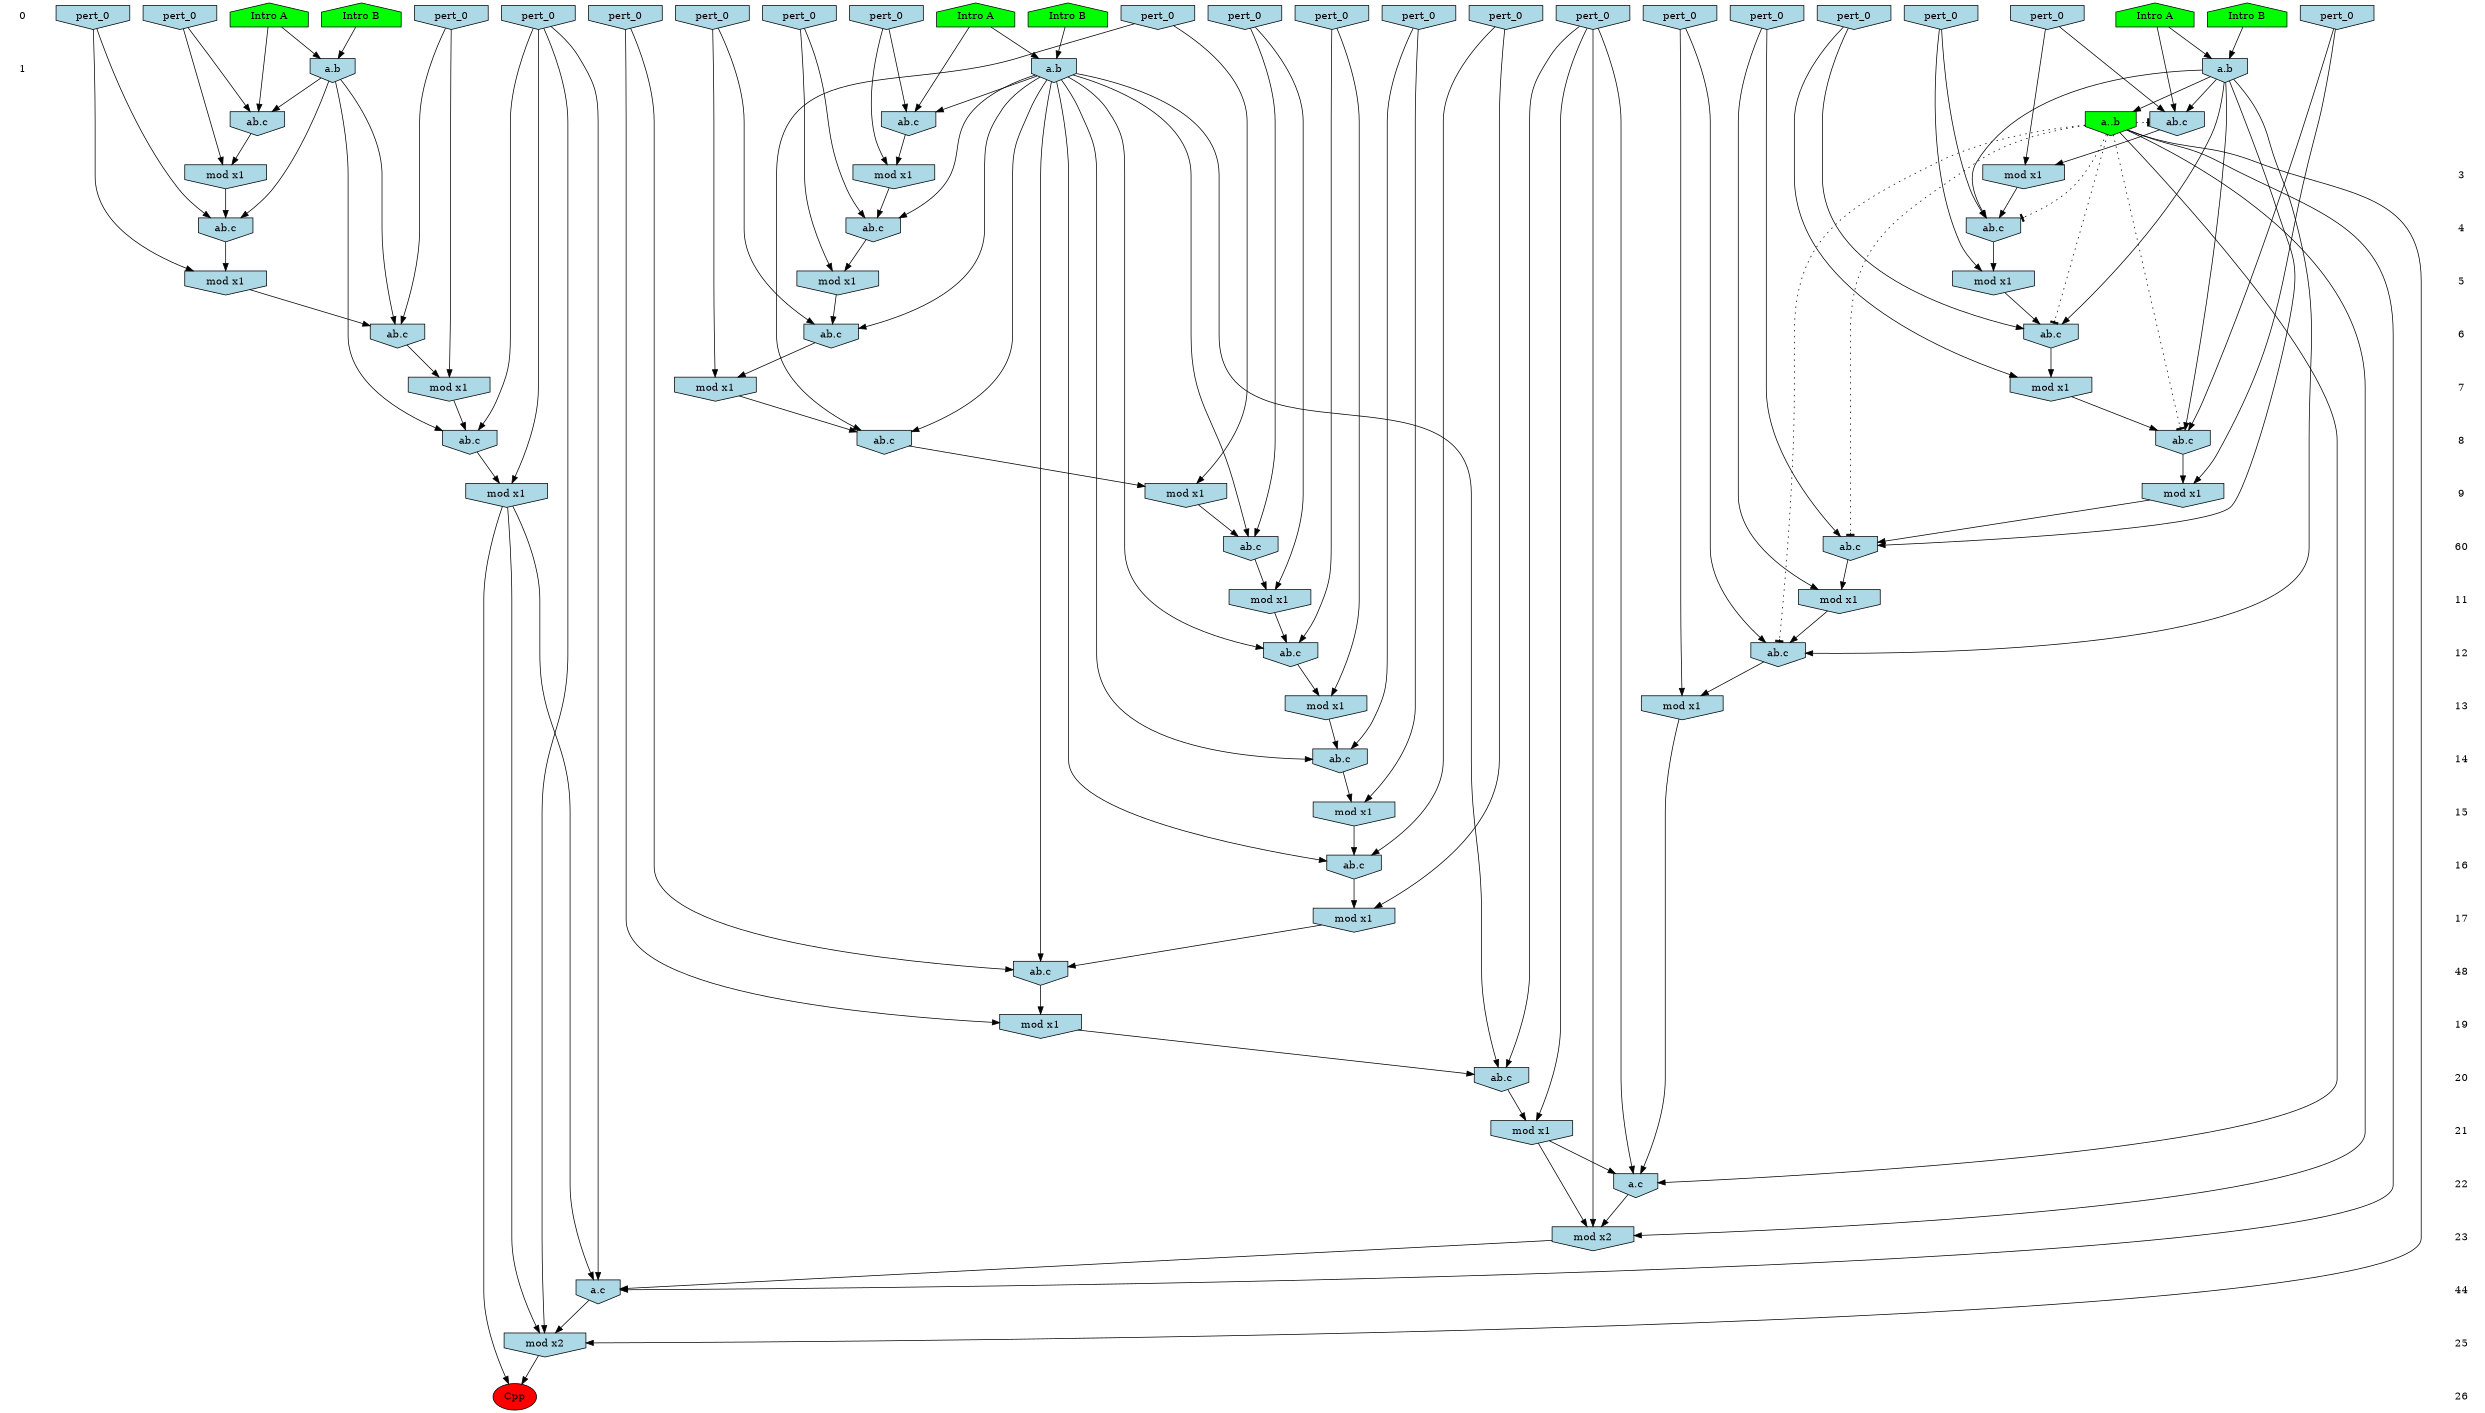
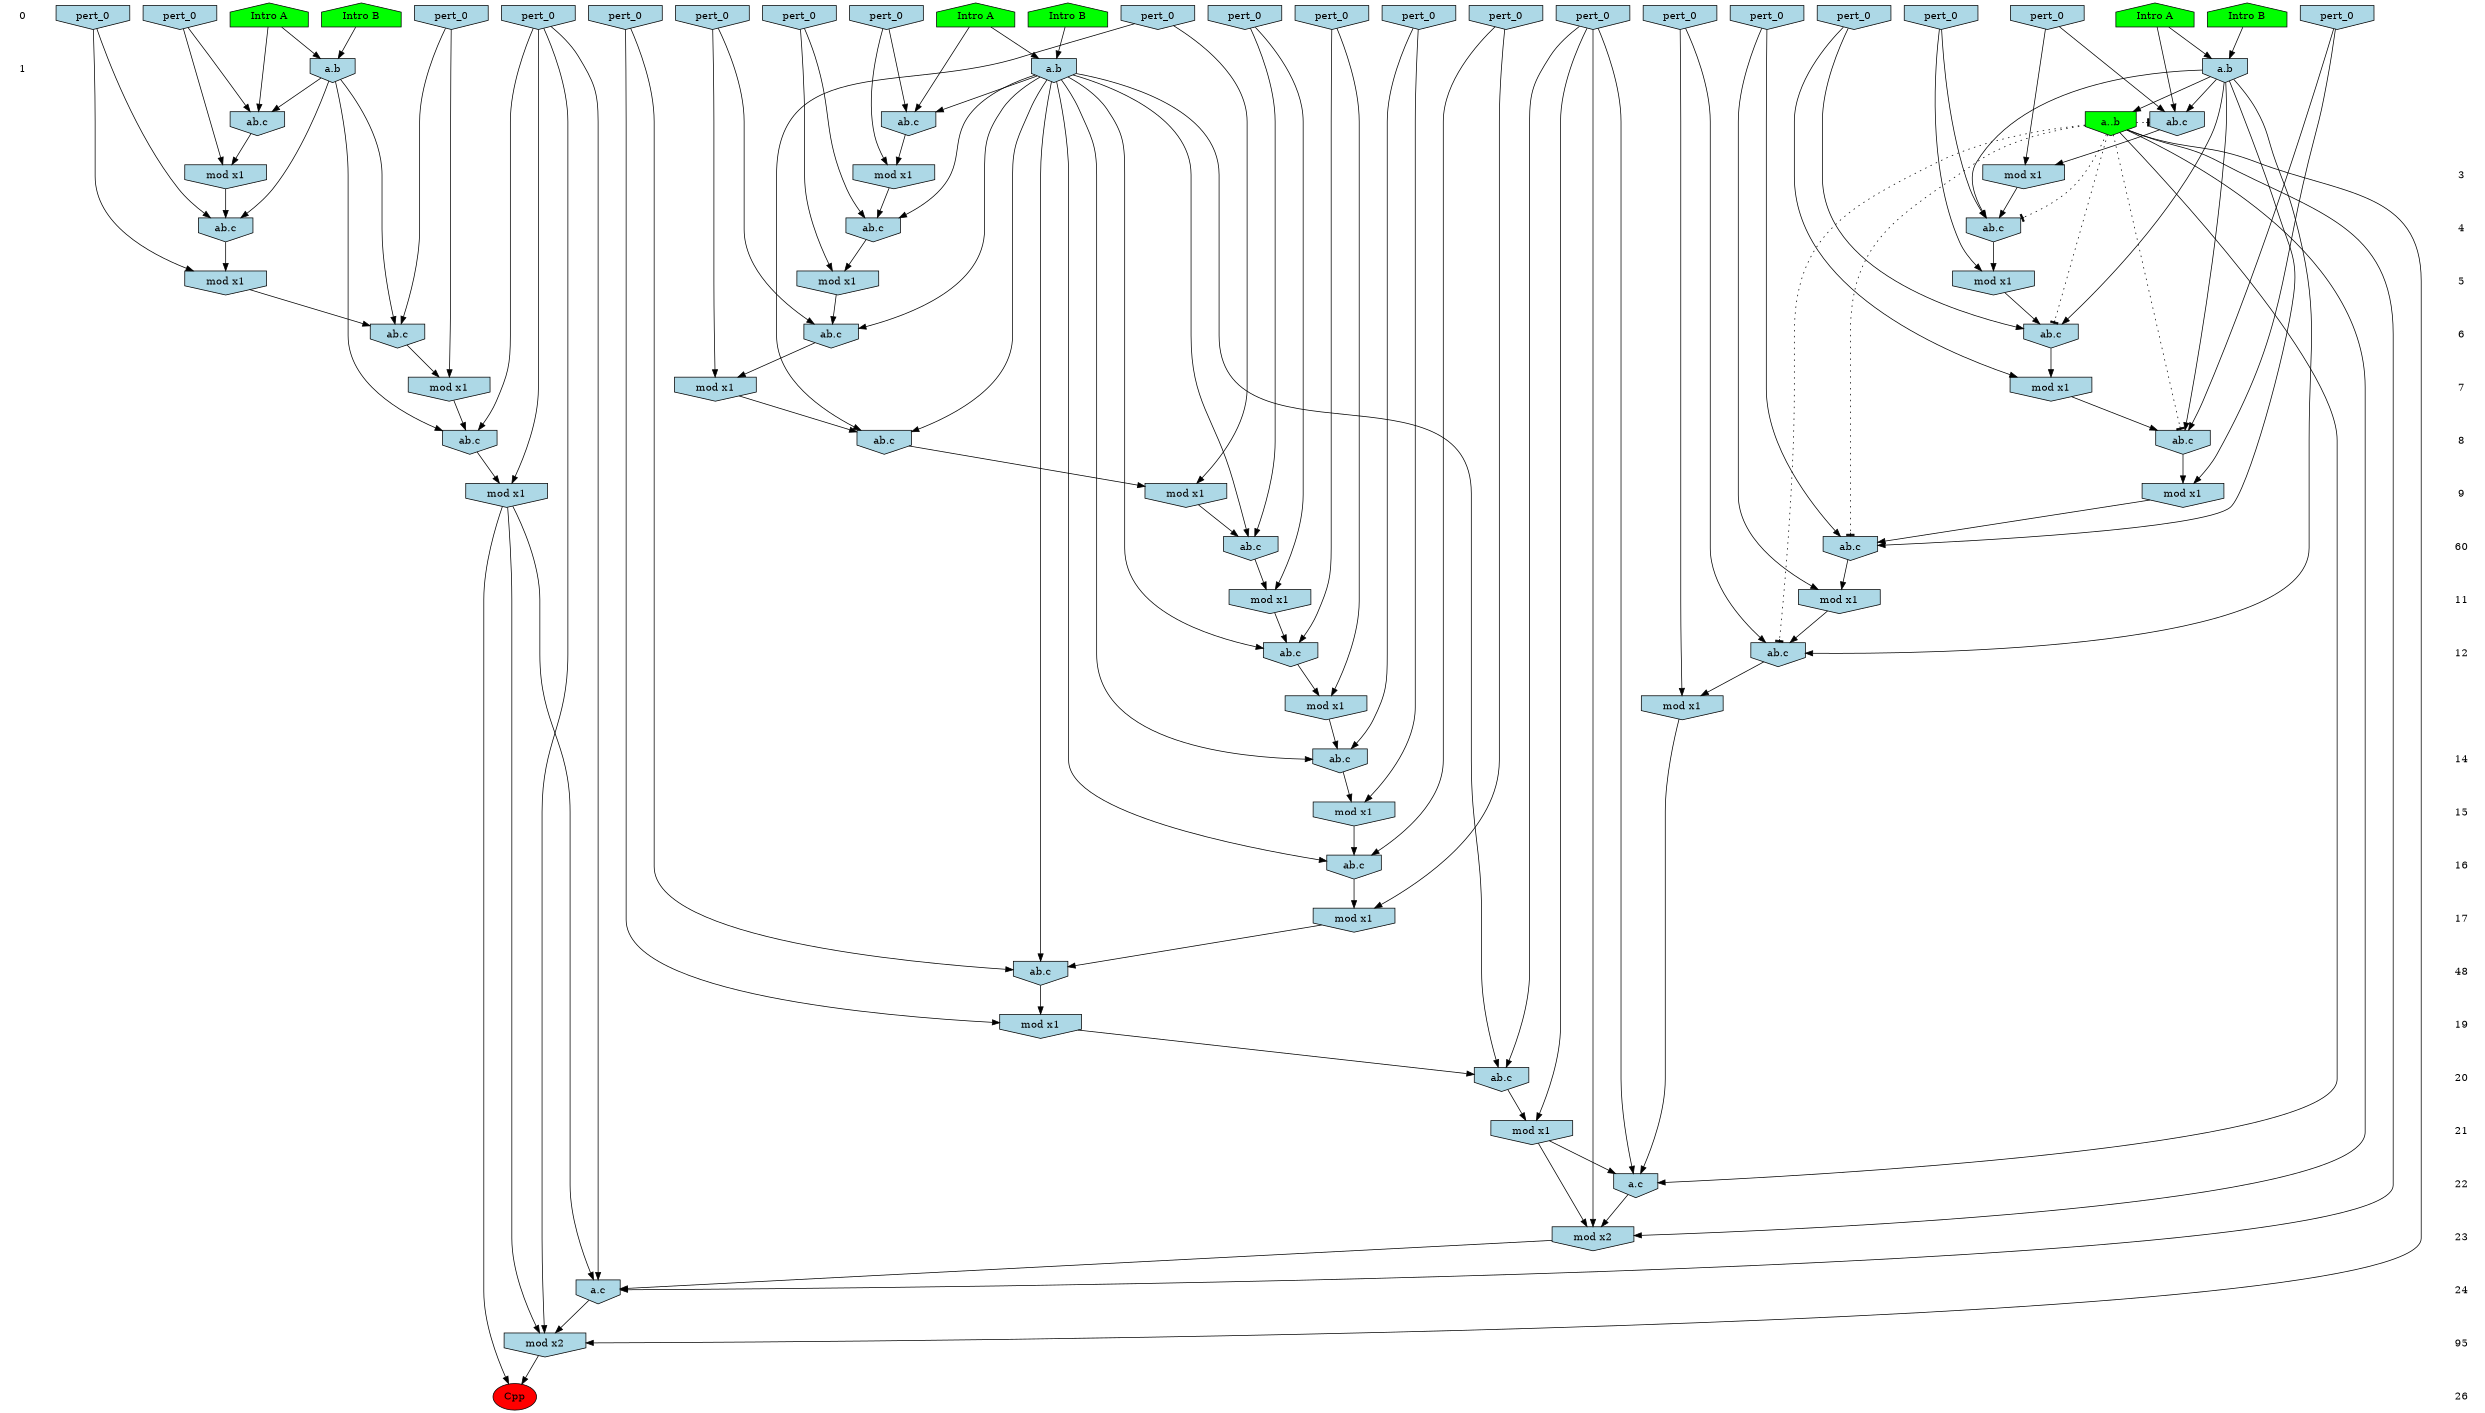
(2462, 707) -> none
(2462, 1291) -> (2462, 1291)
(2462, 1344) -> (2462, 1344)
